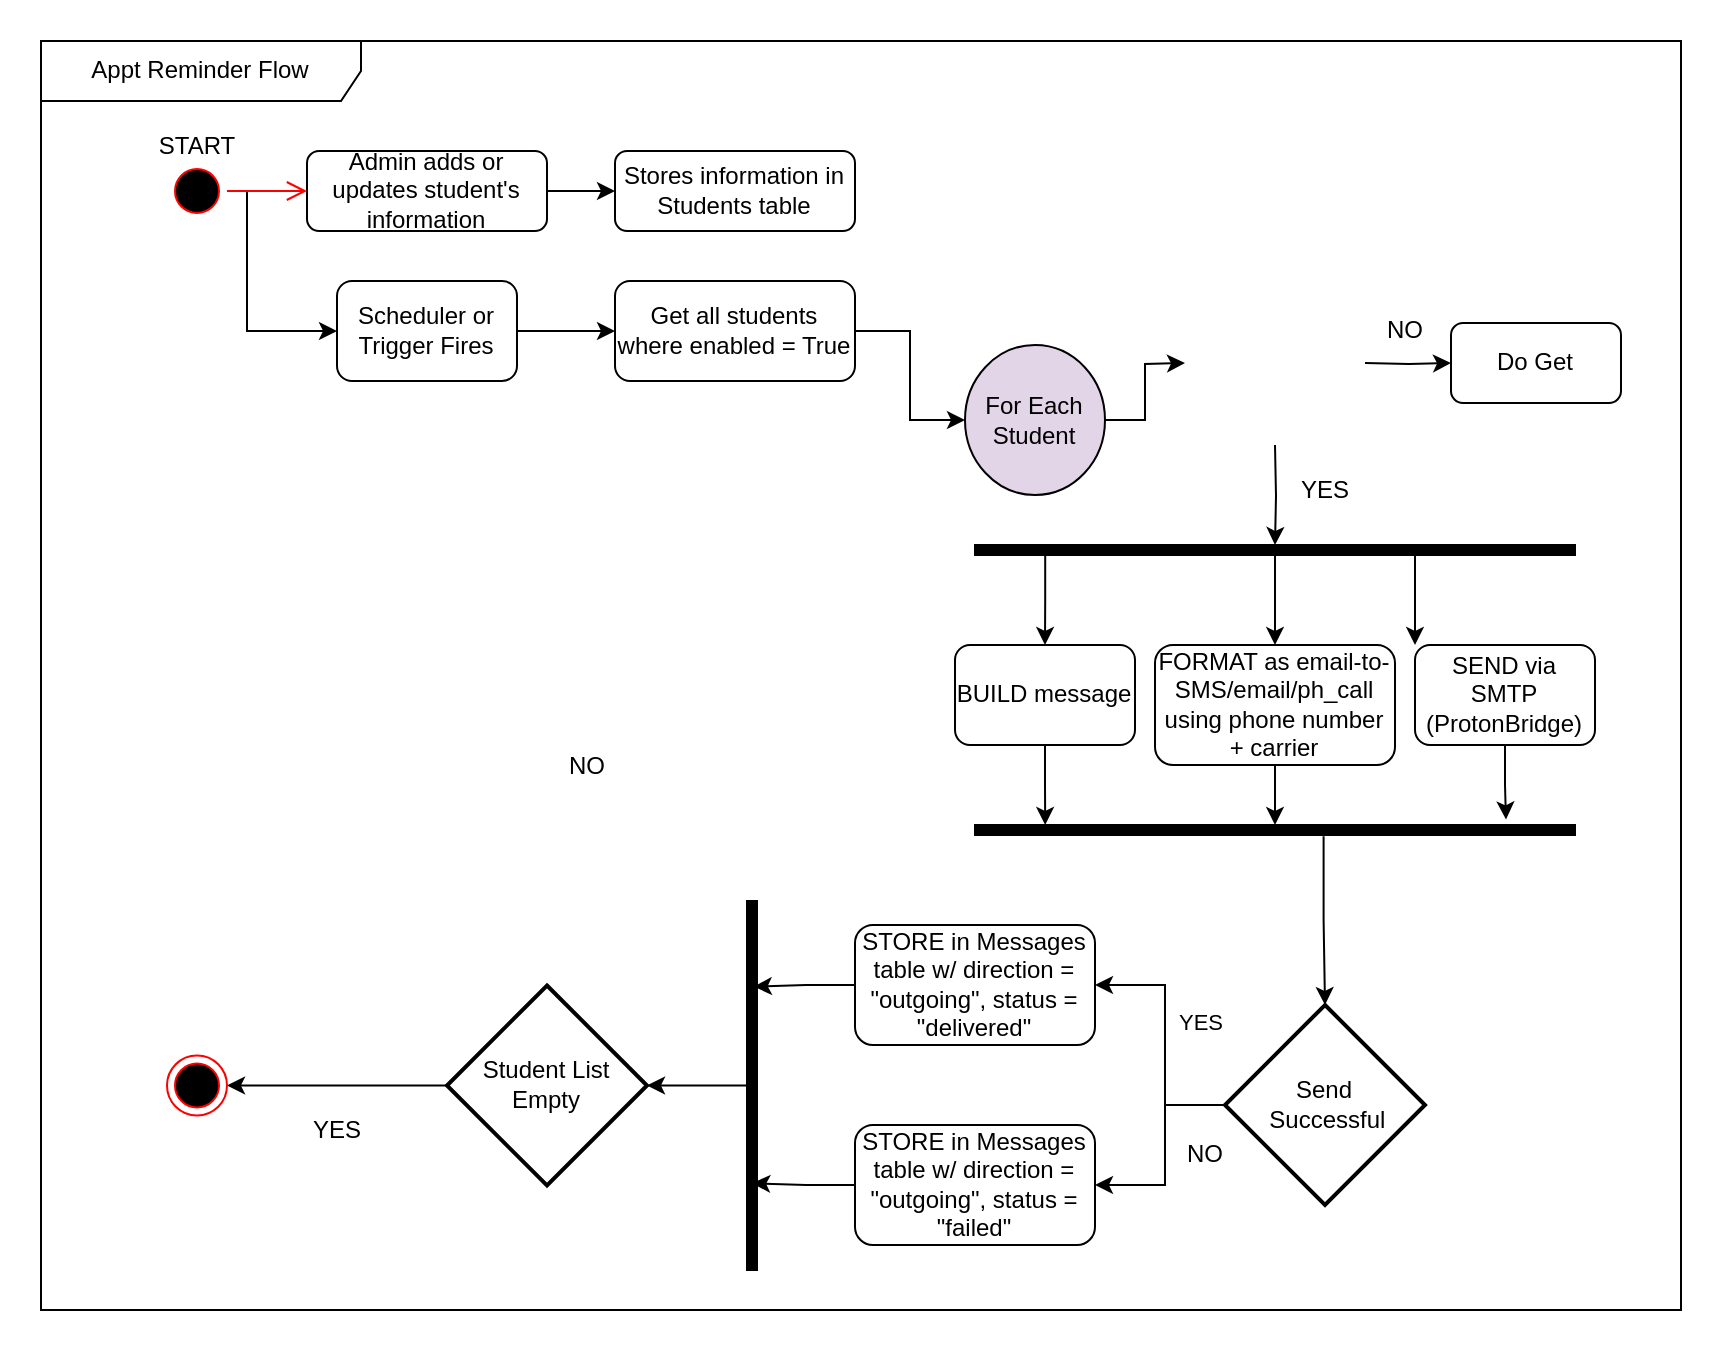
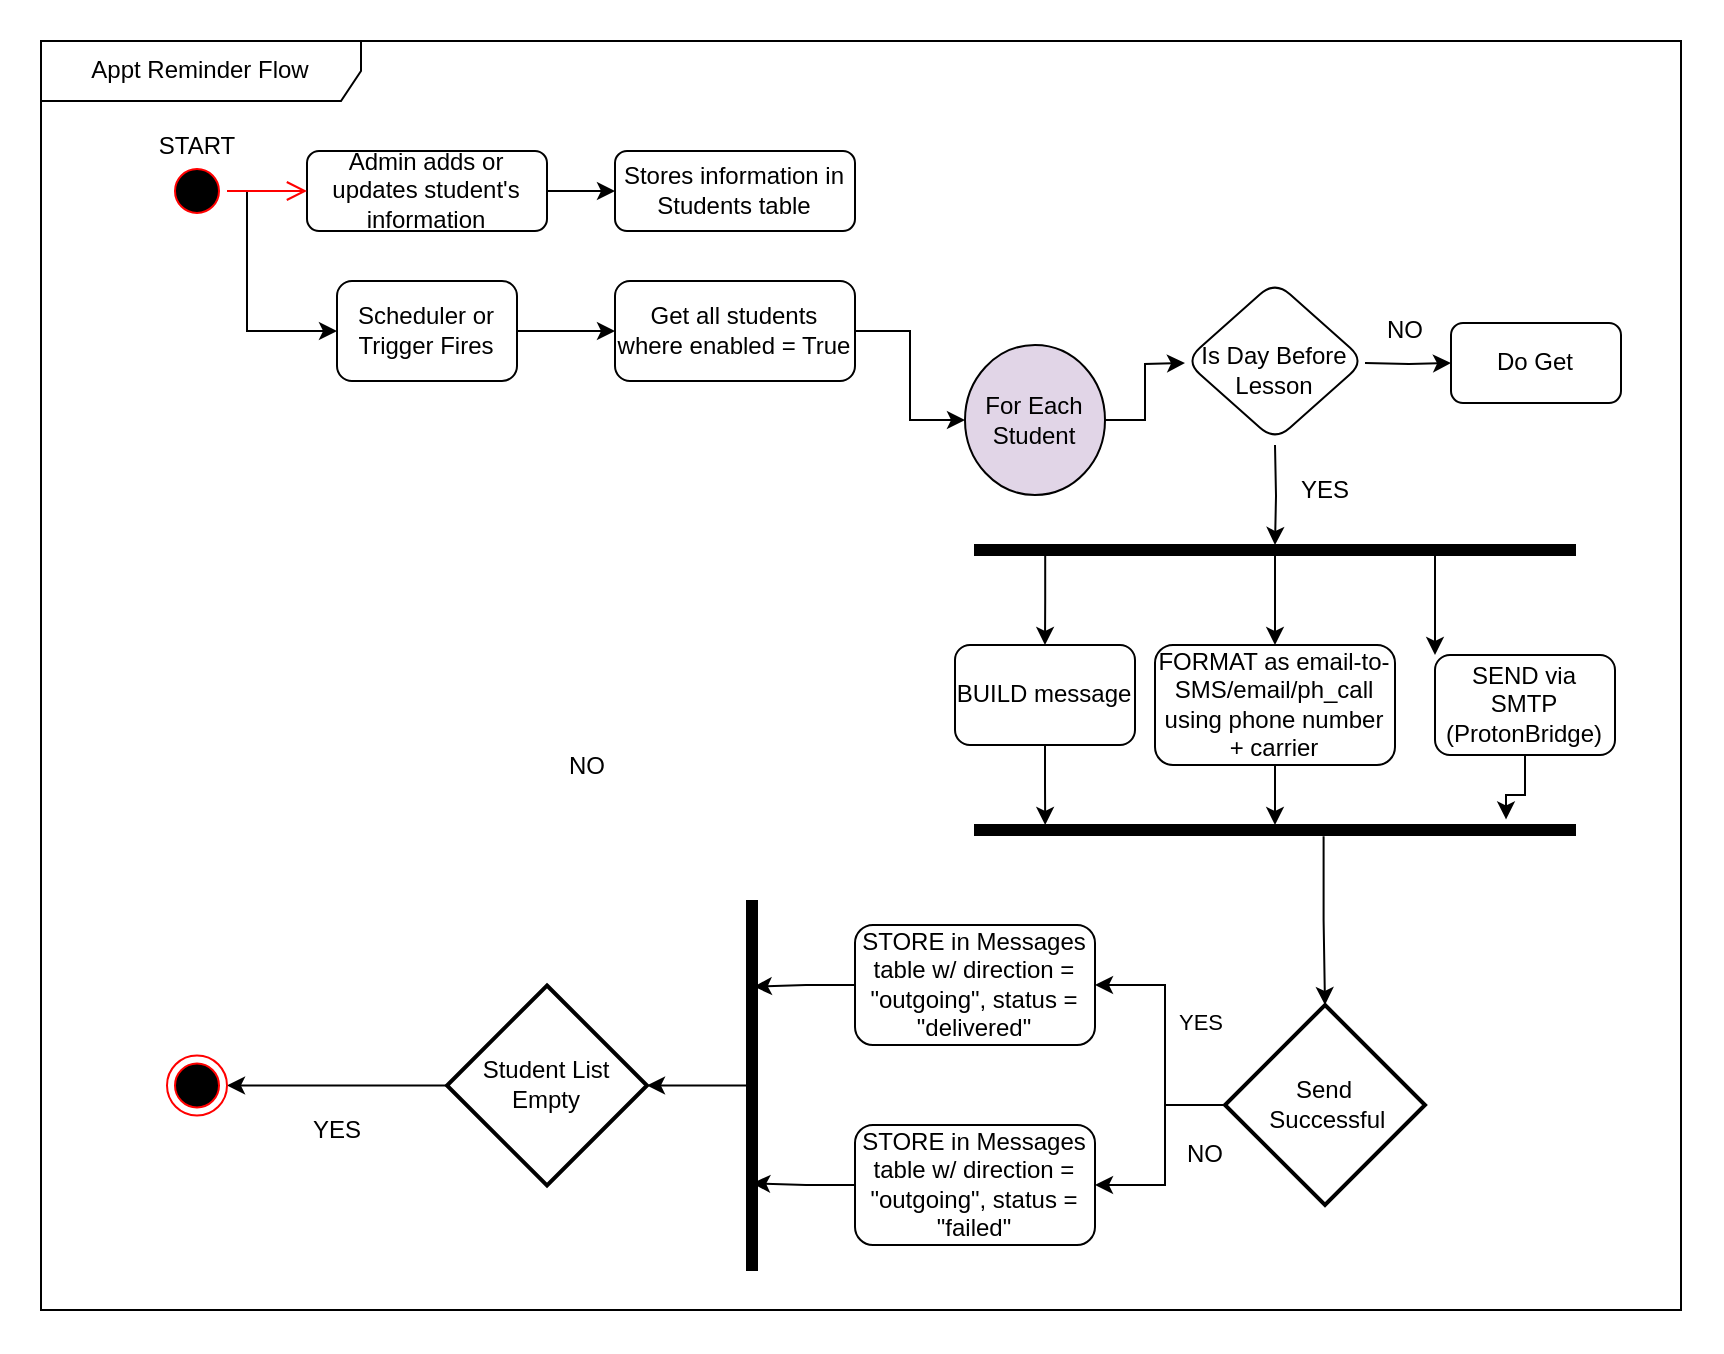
none -> (1275, 361)
(1505, 695) -> (1525, 705)
